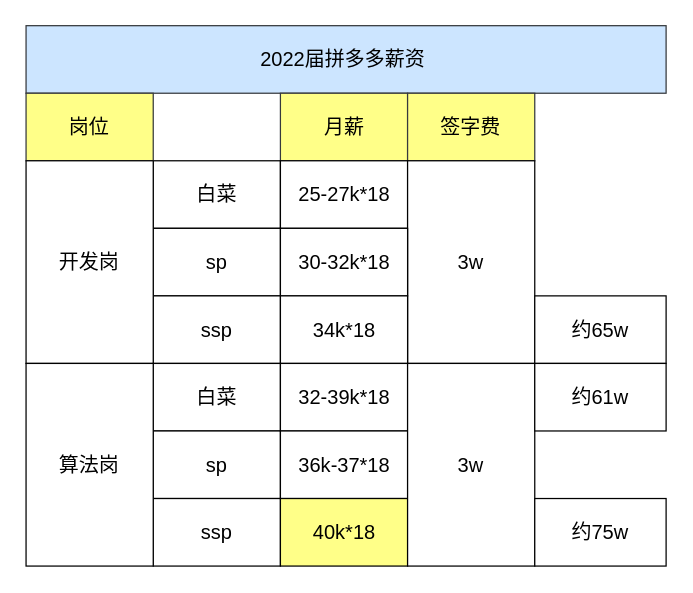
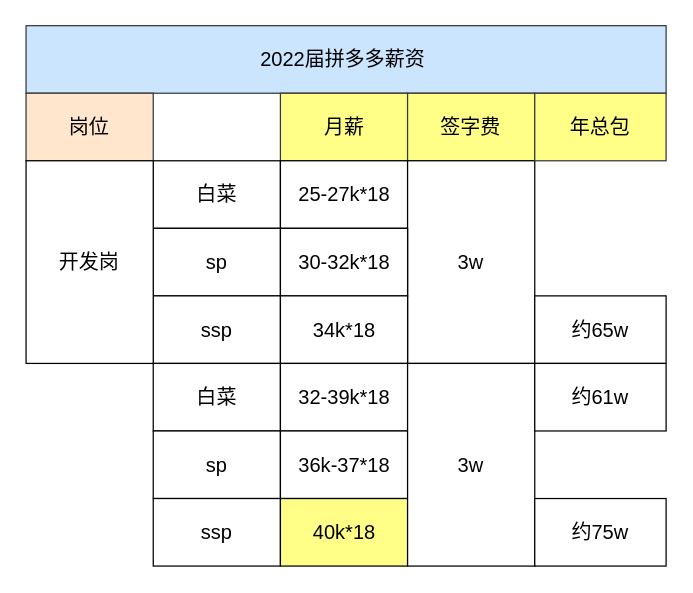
(90, 127) -> (90, 127)
none -> (600, 127)
(90, 464) -> none
